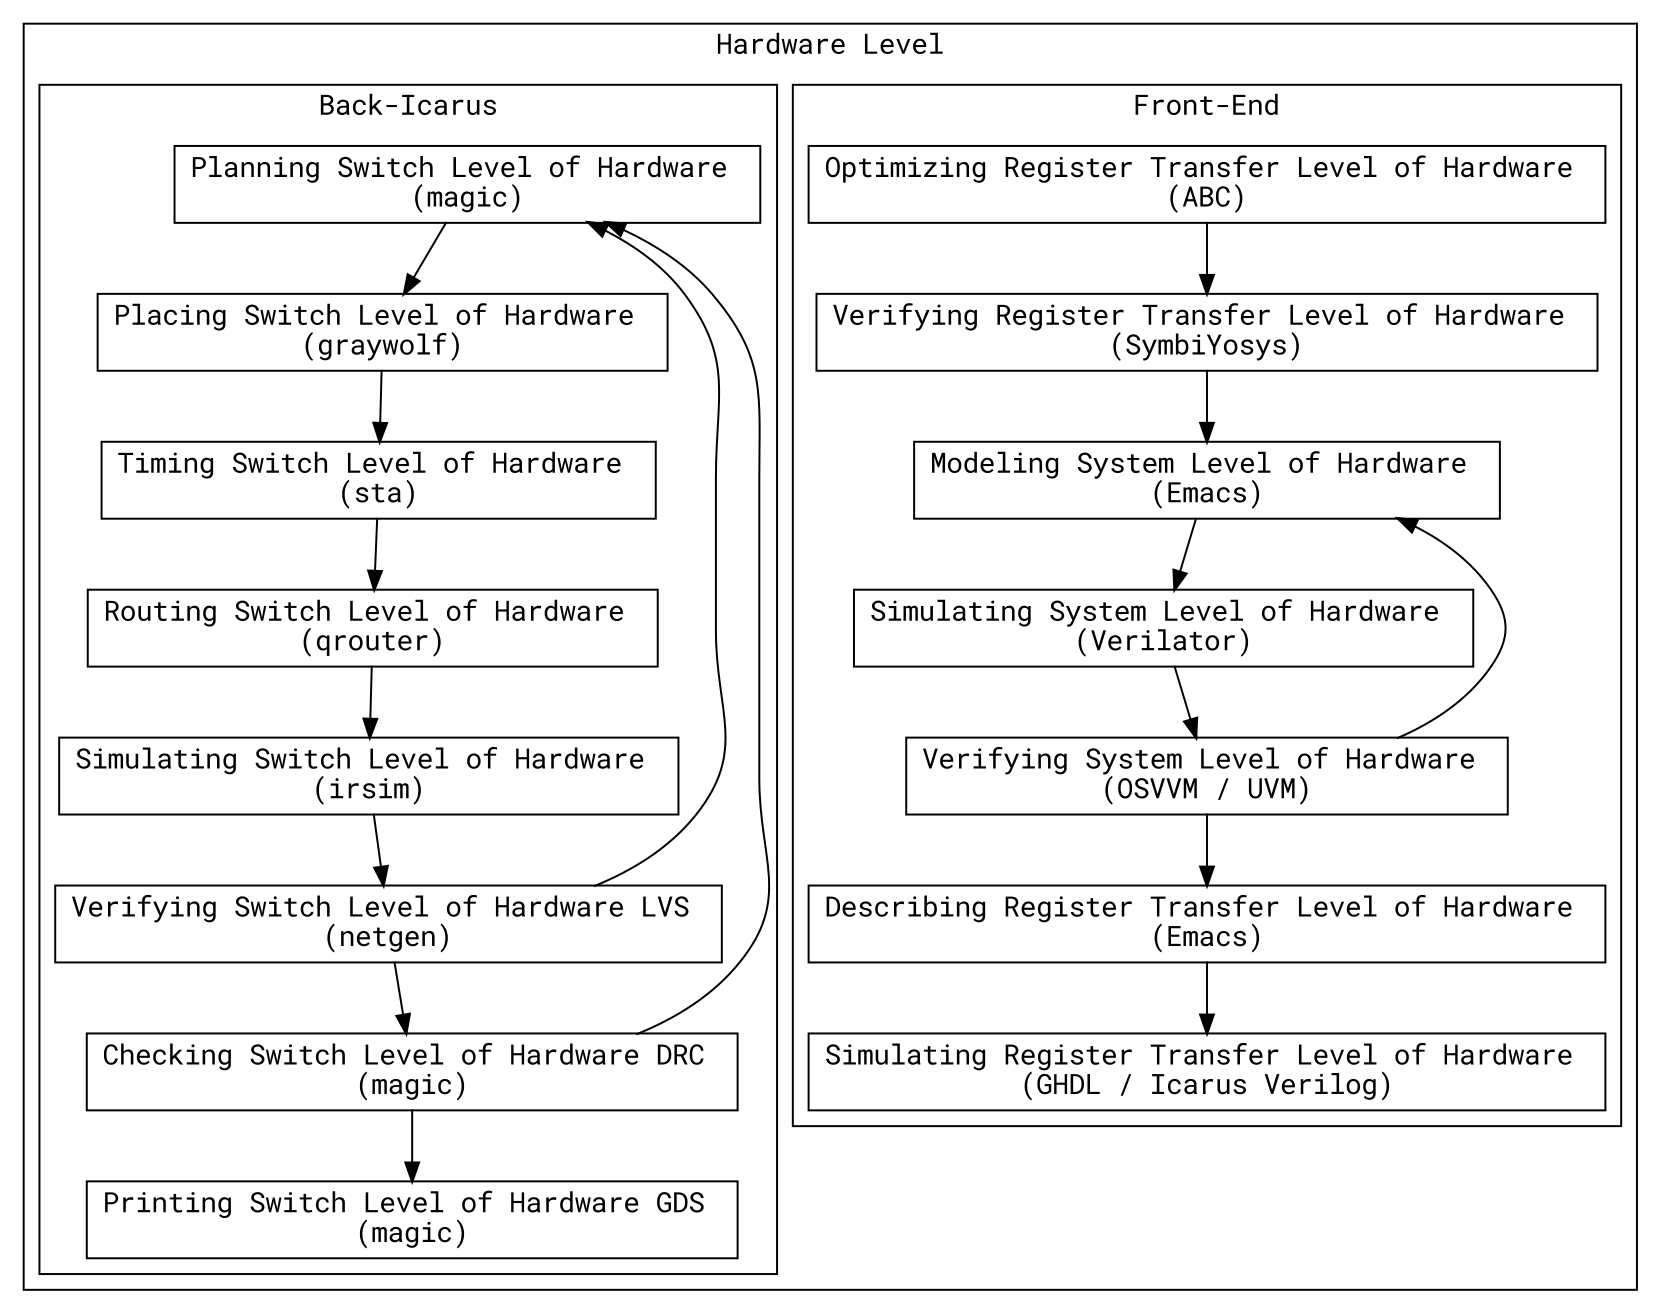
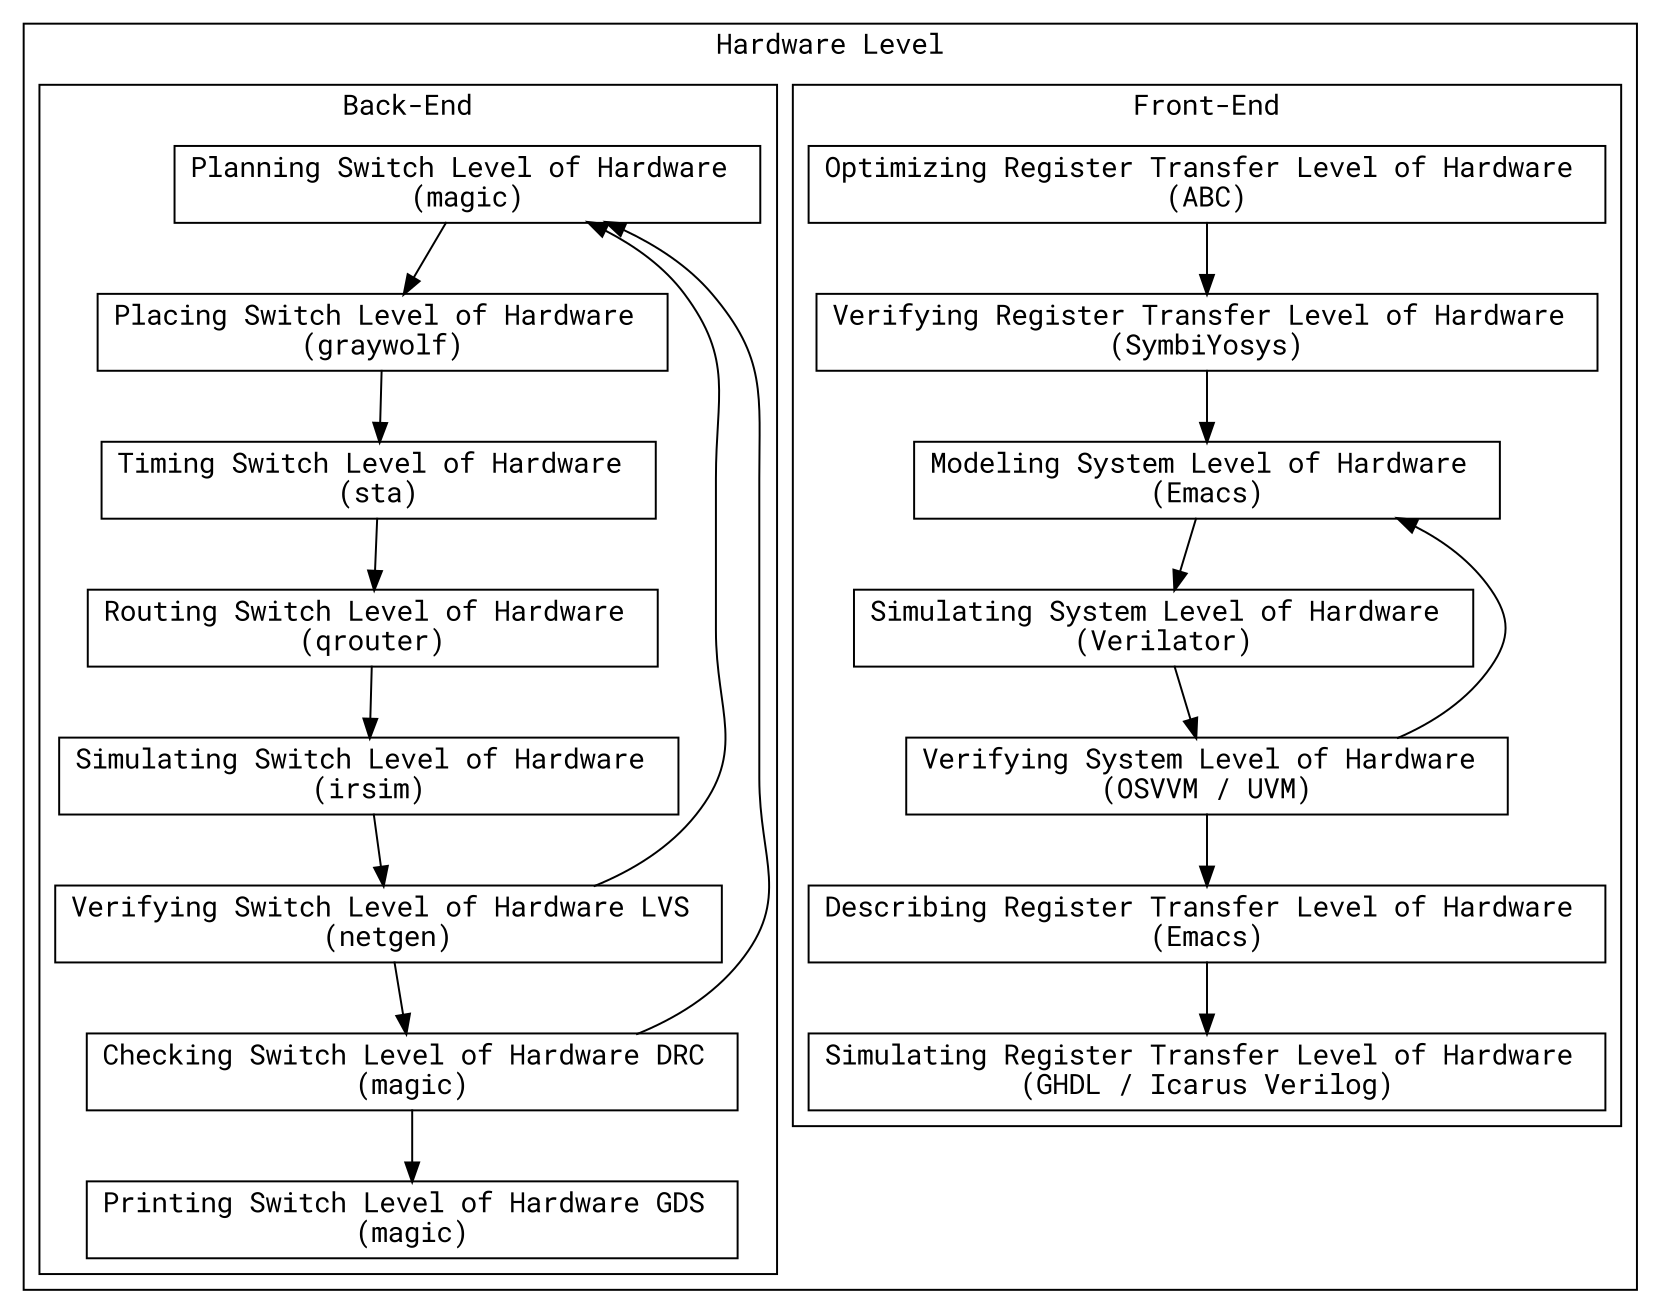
(408, 107) -> (408, 107)
